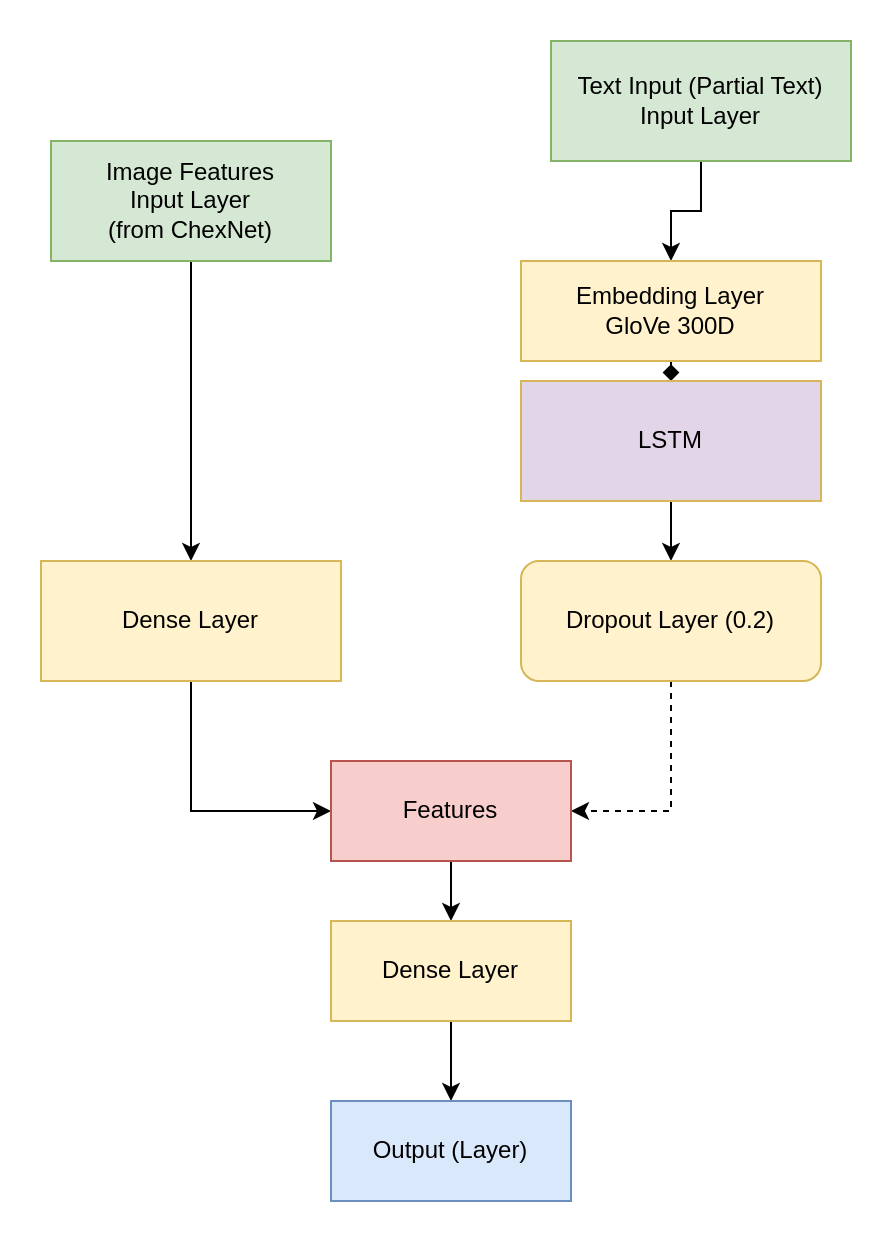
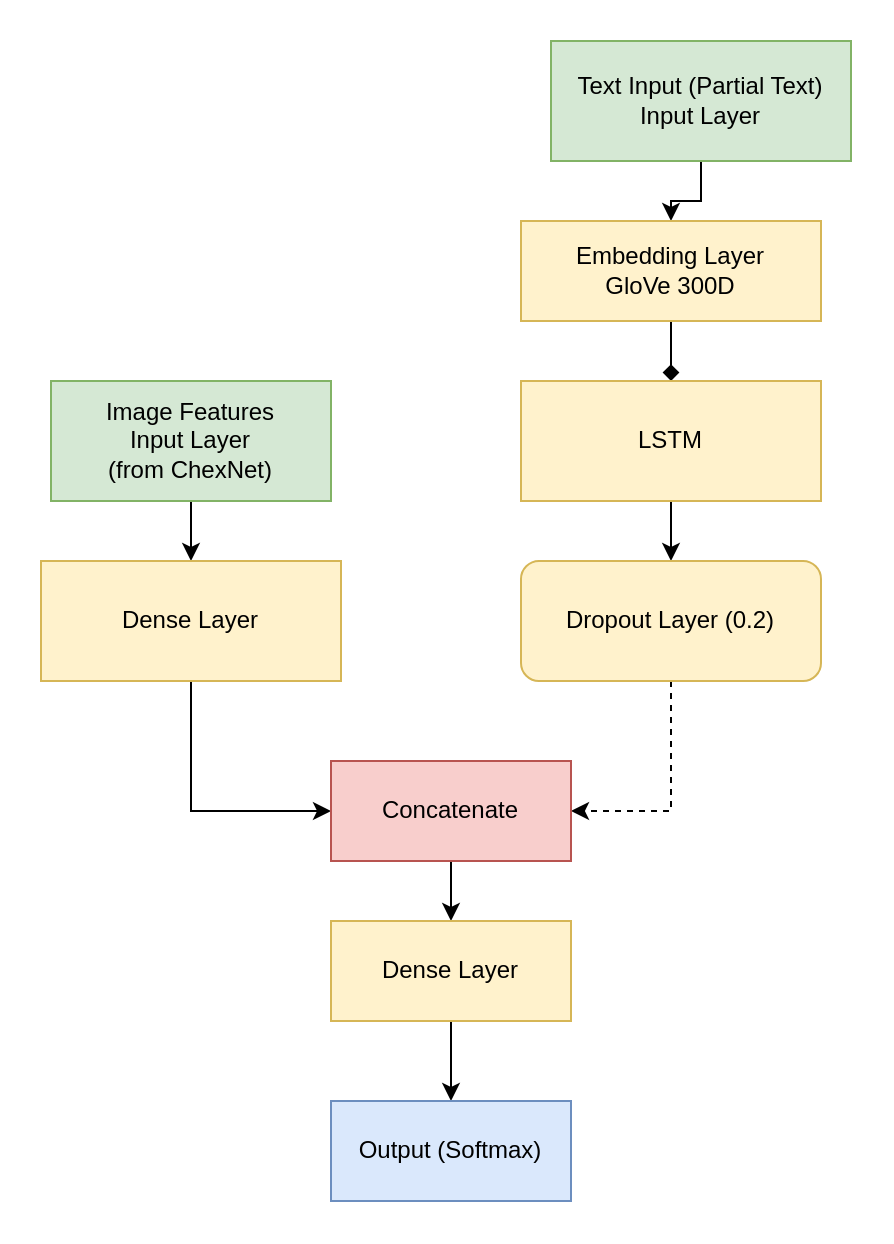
(191, 201) -> (191, 441)
(671, 311) -> (671, 271)
(671, 441) -> (671, 441)
(451, 811) -> (451, 811)
(451, 1151) -> (451, 1151)
